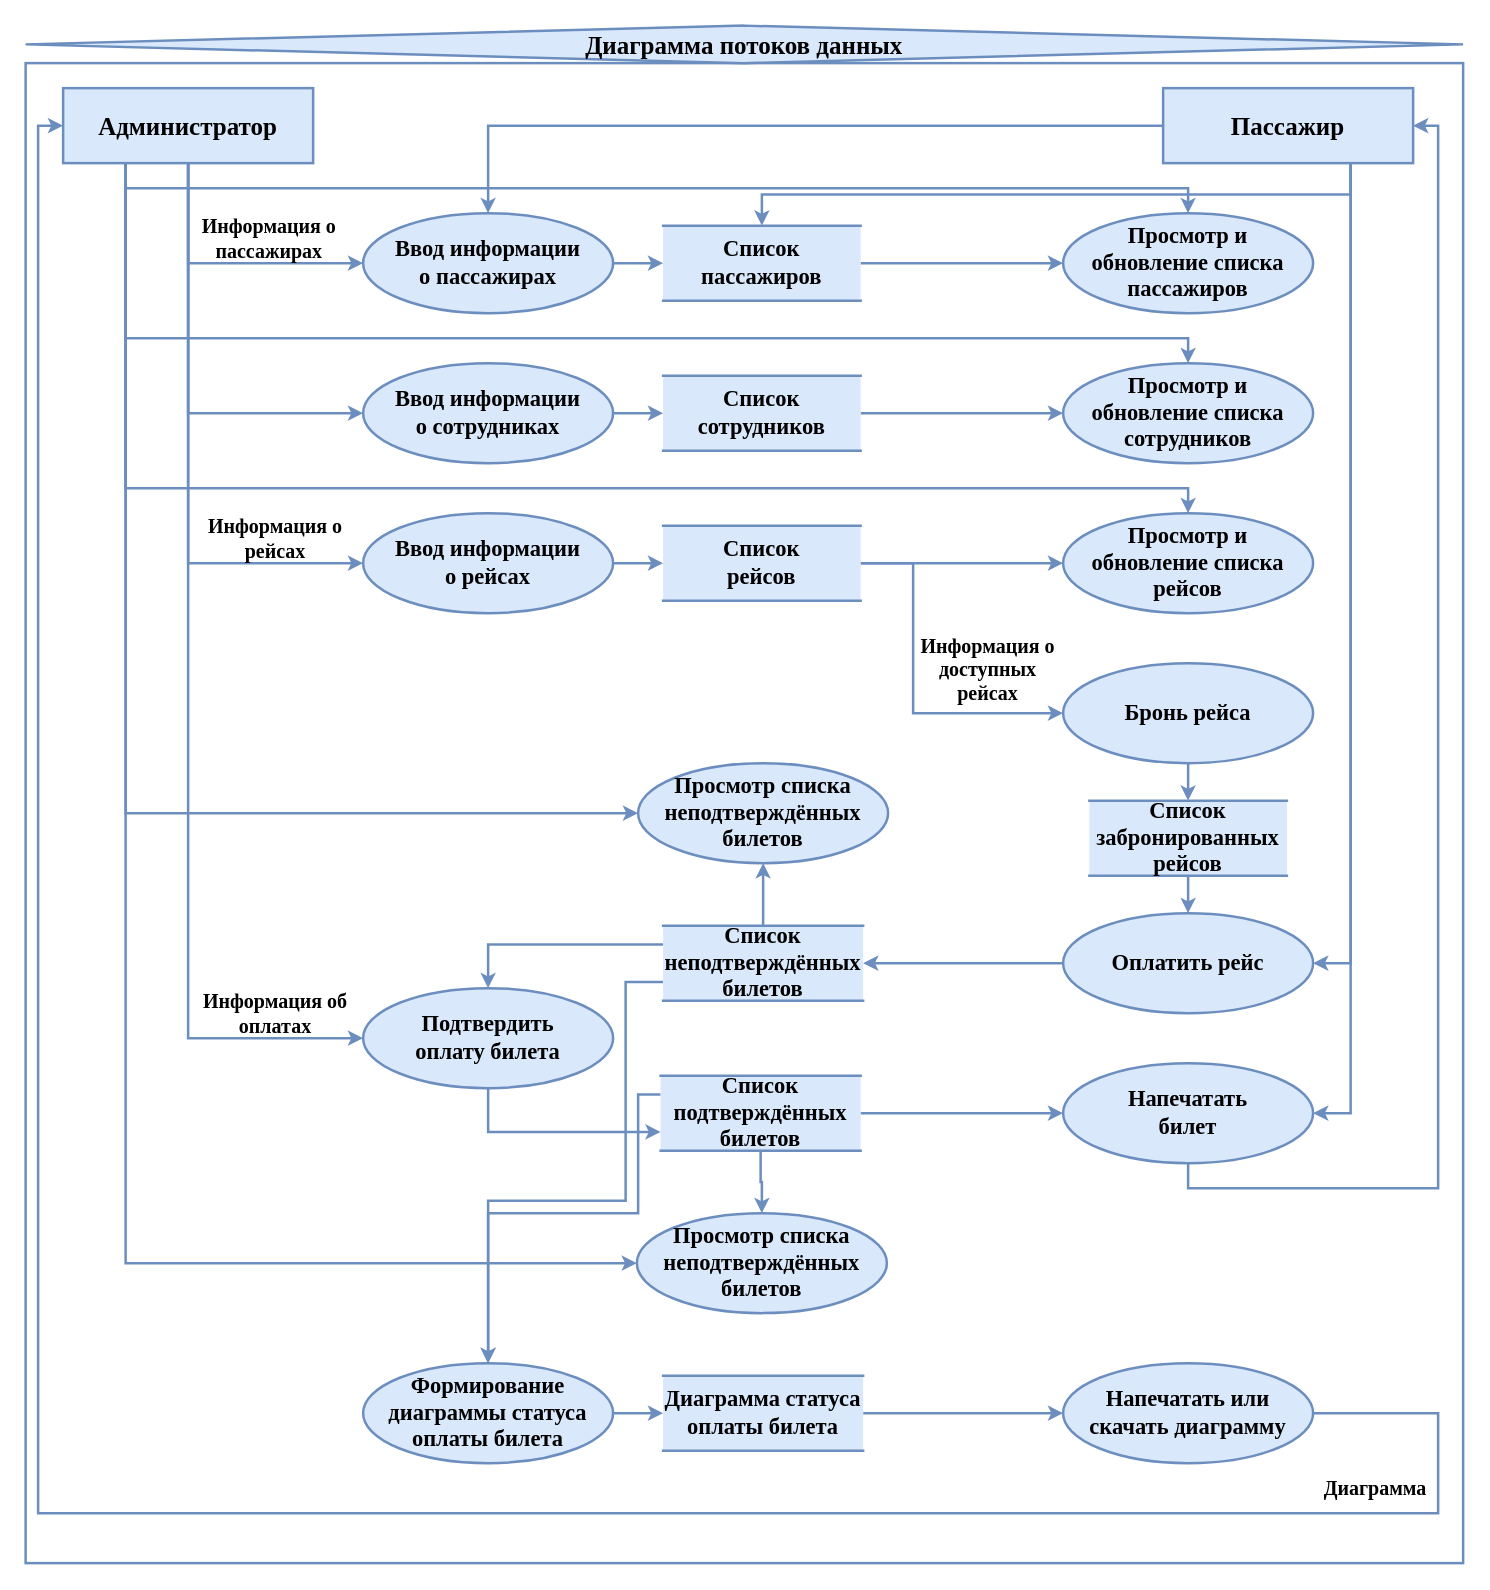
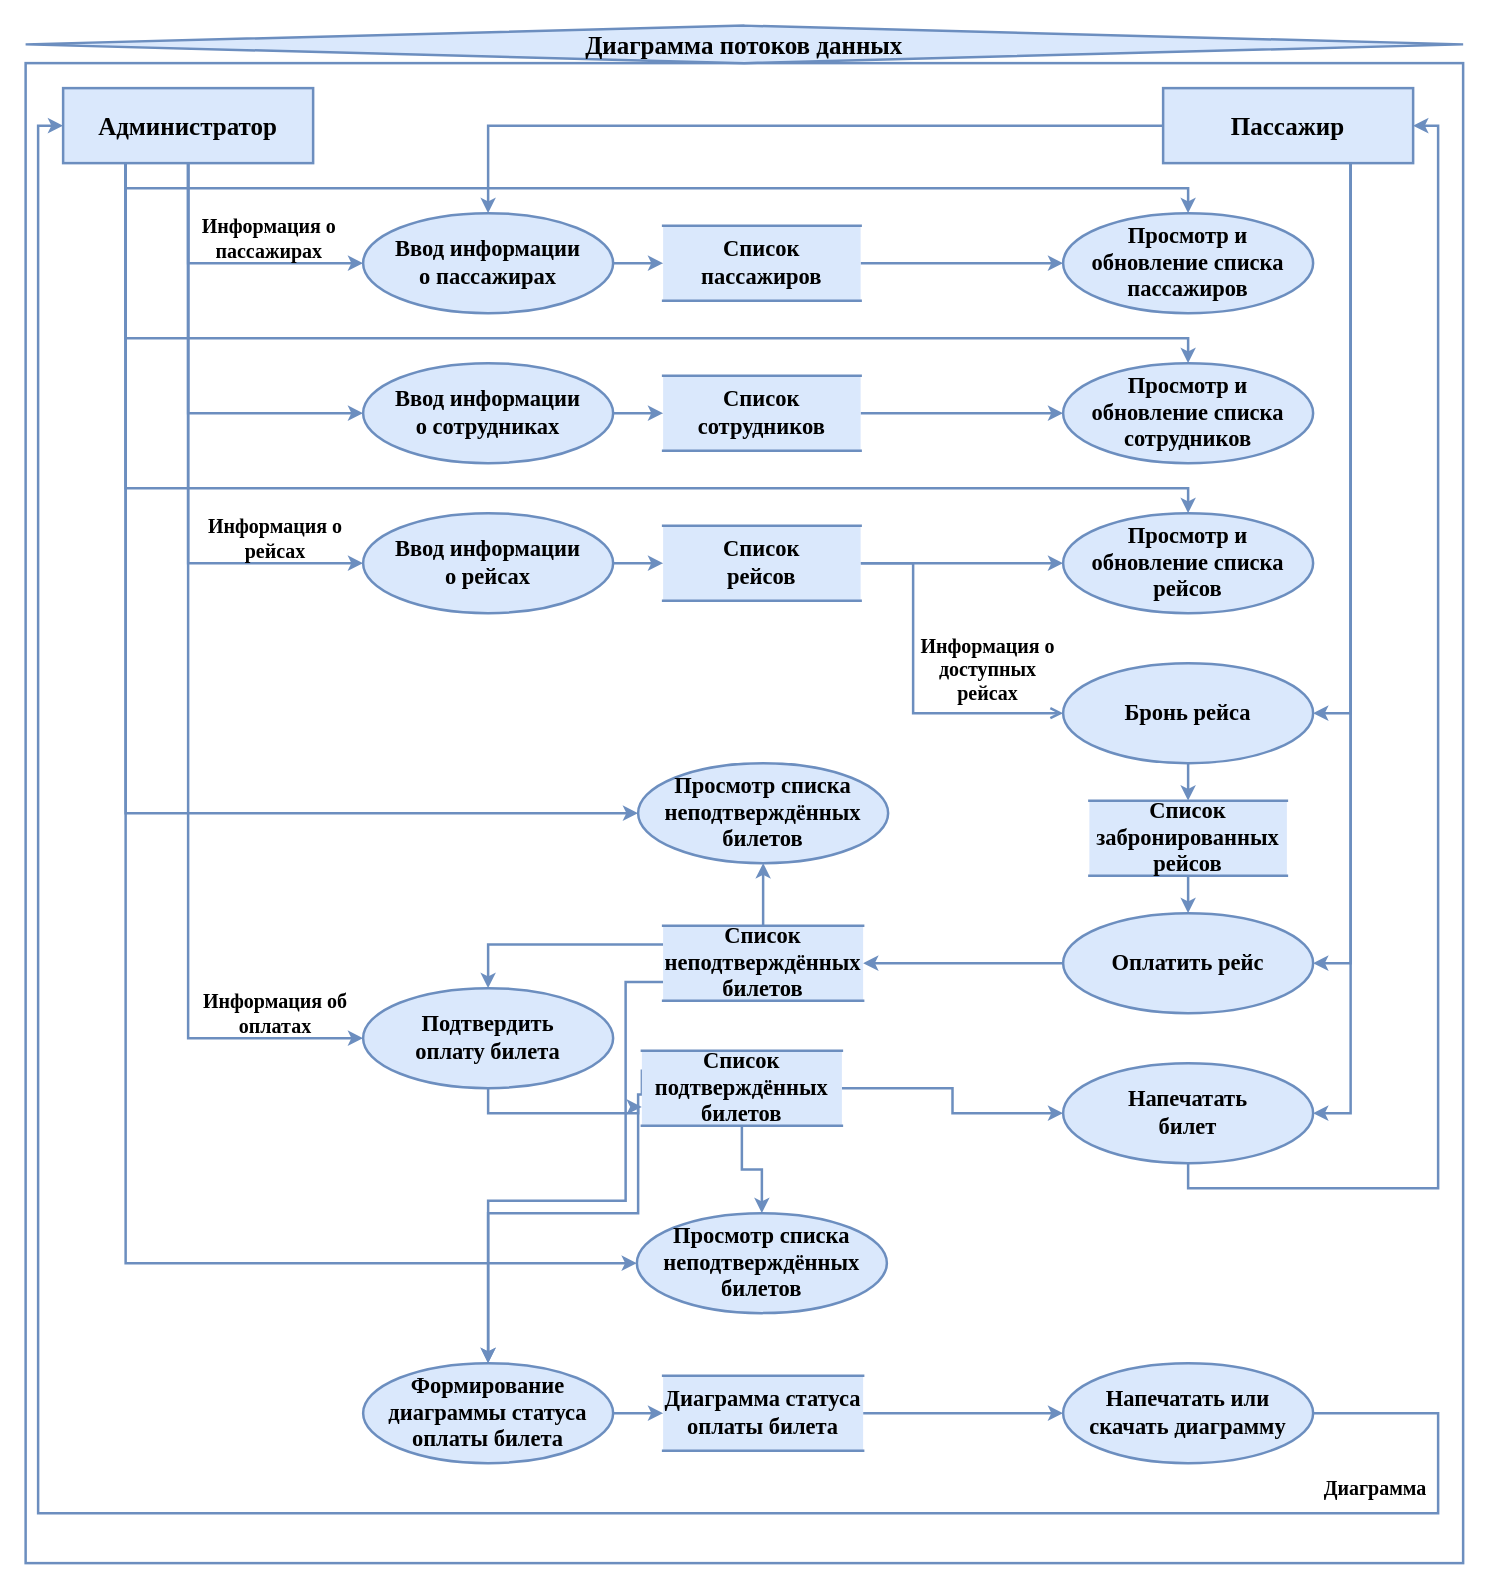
(1045, 194) -> (1336, 713)
(1050, 713) -> (1051, 713)
(761, 1113) -> (742, 1088)
